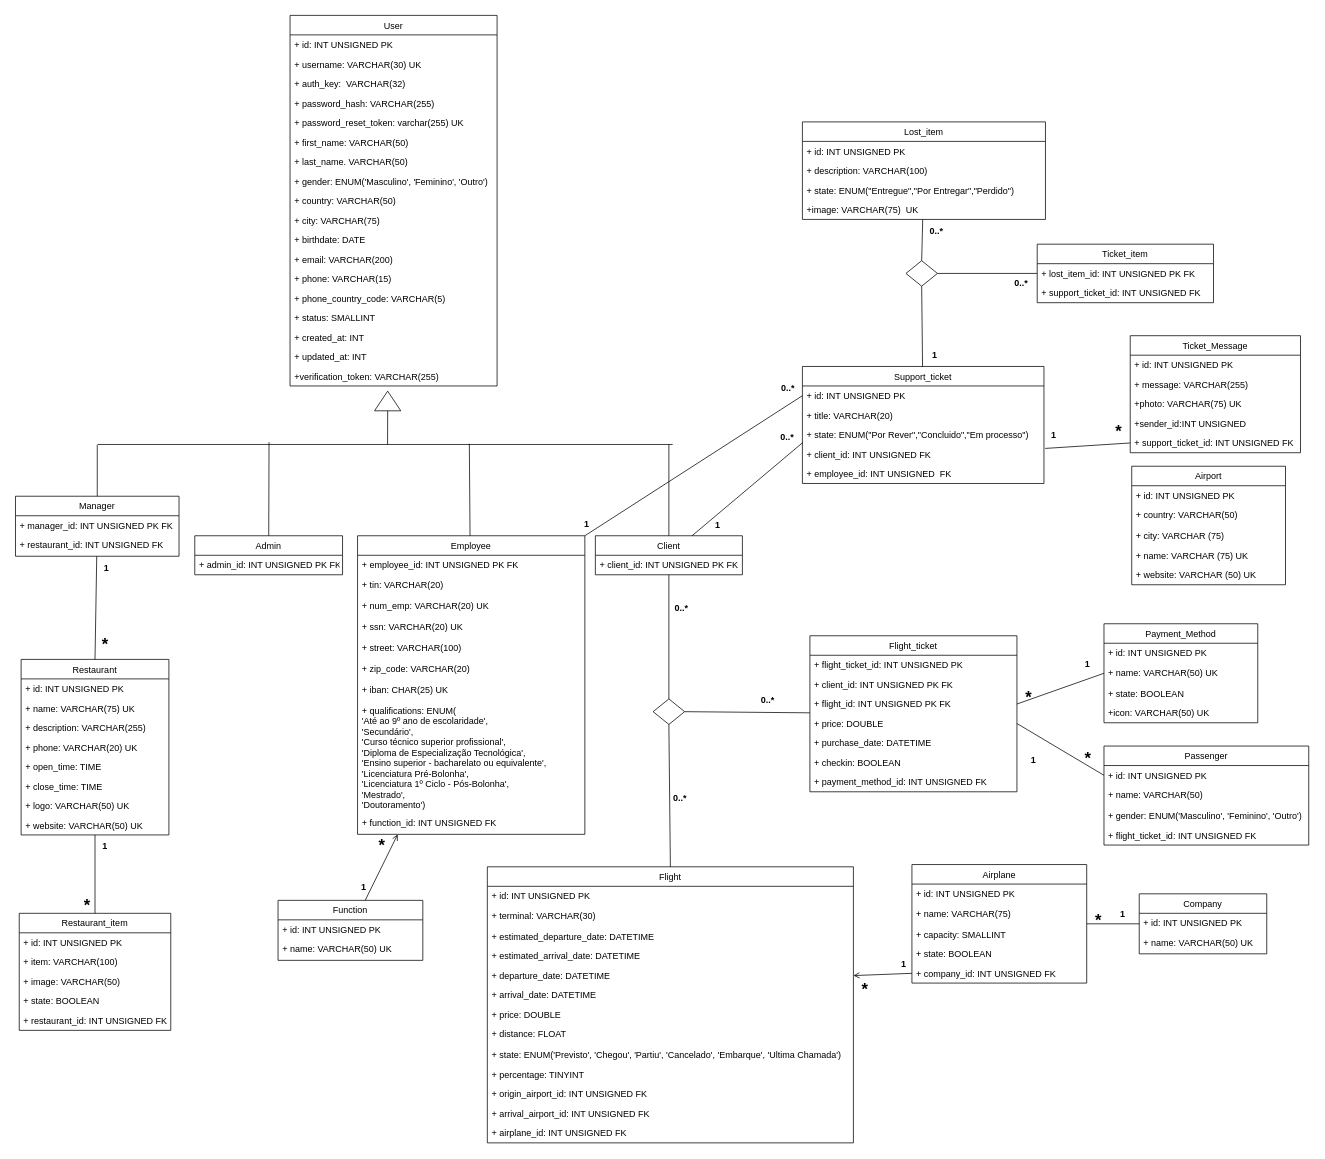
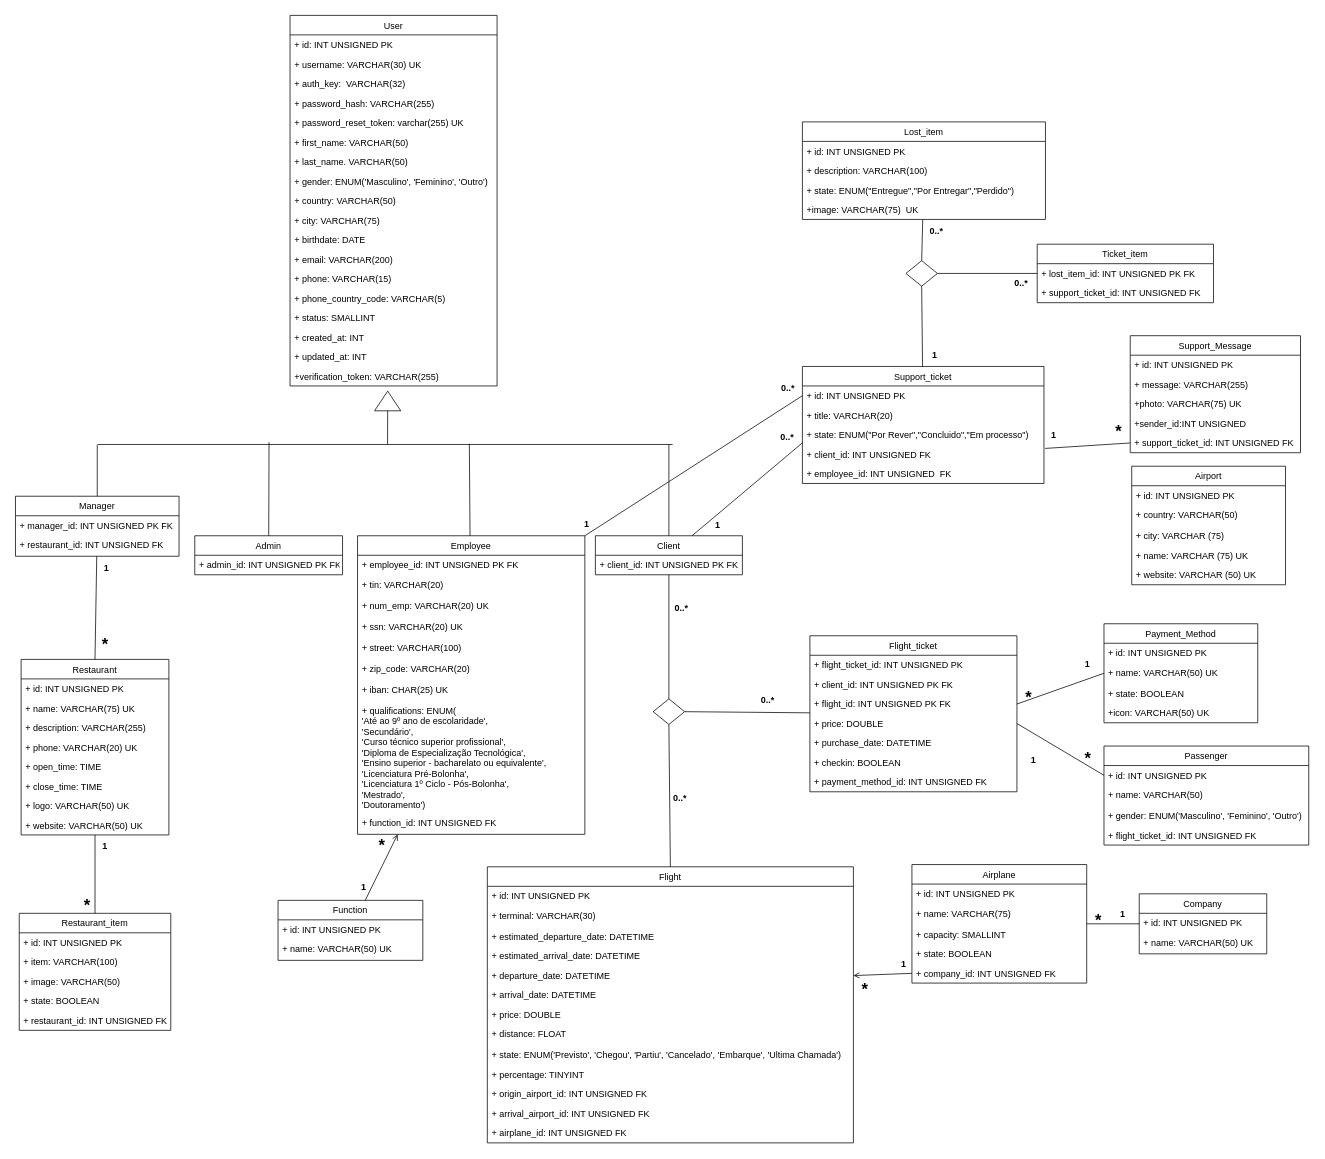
(1215, 346) -> (1215, 346)
